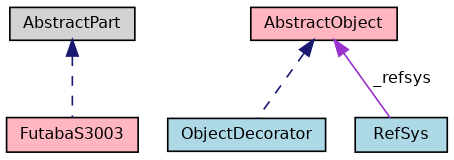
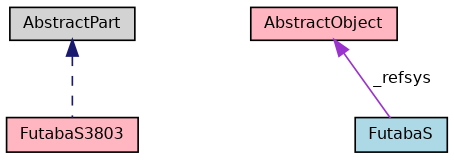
(72, 135) -> (72, 135)
(247, 135) -> none
(401, 135) -> (401, 135)
